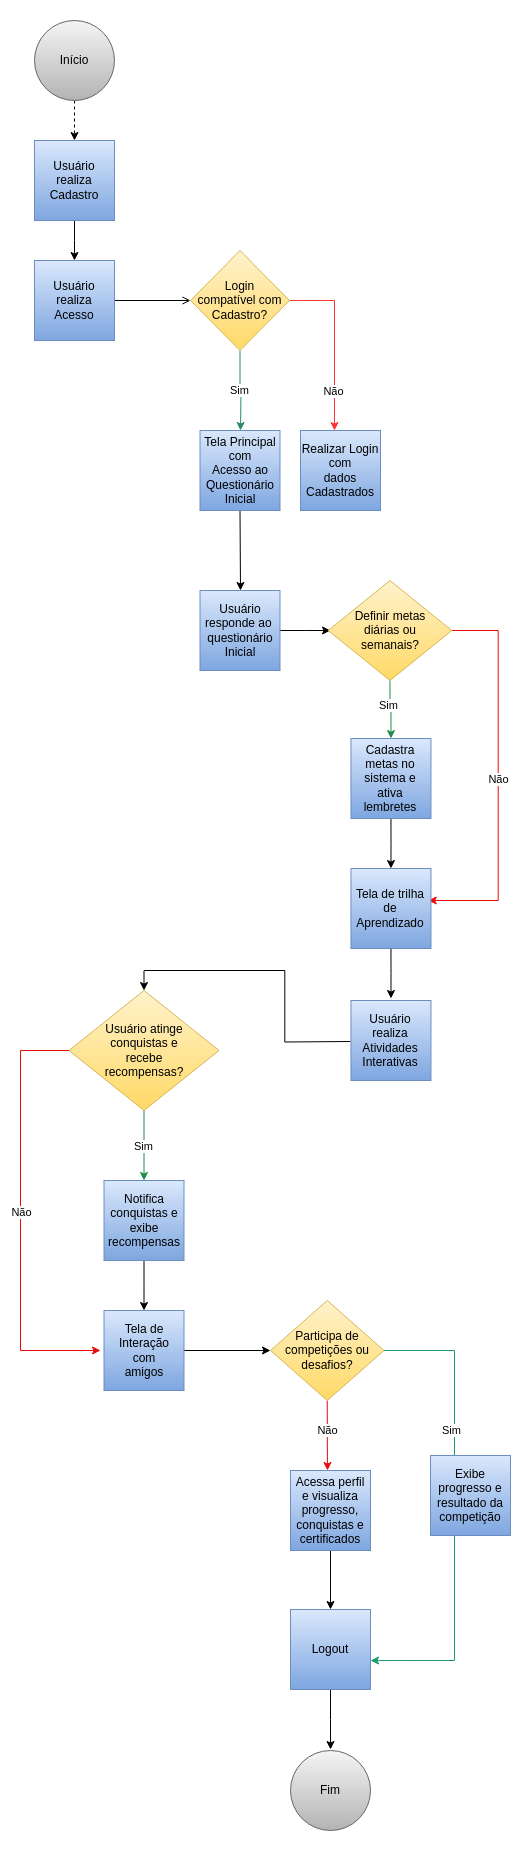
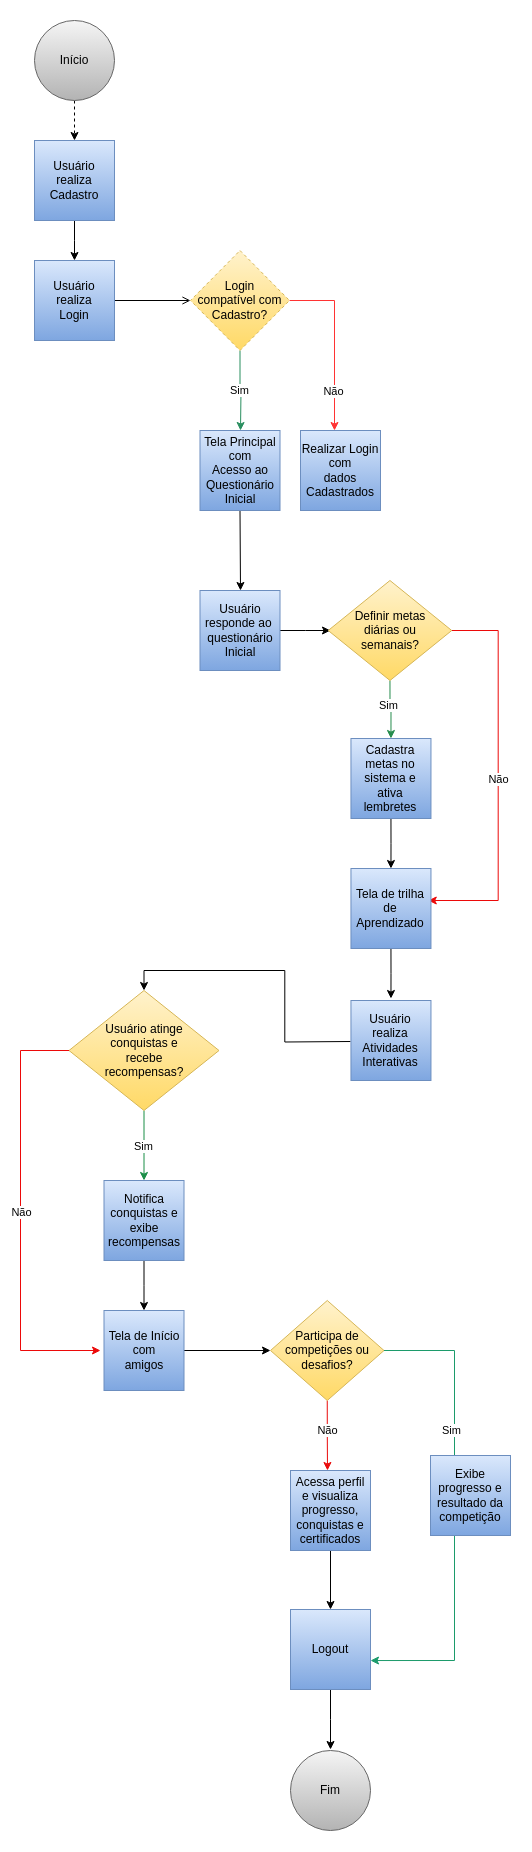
(75, 301) -> (75, 301)
(240, 301) -> (240, 301)
(145, 1351) -> (145, 1351)
